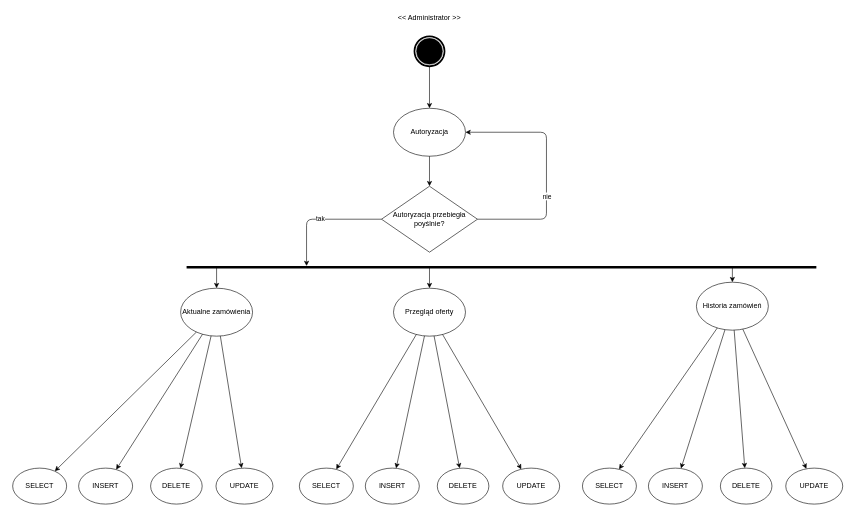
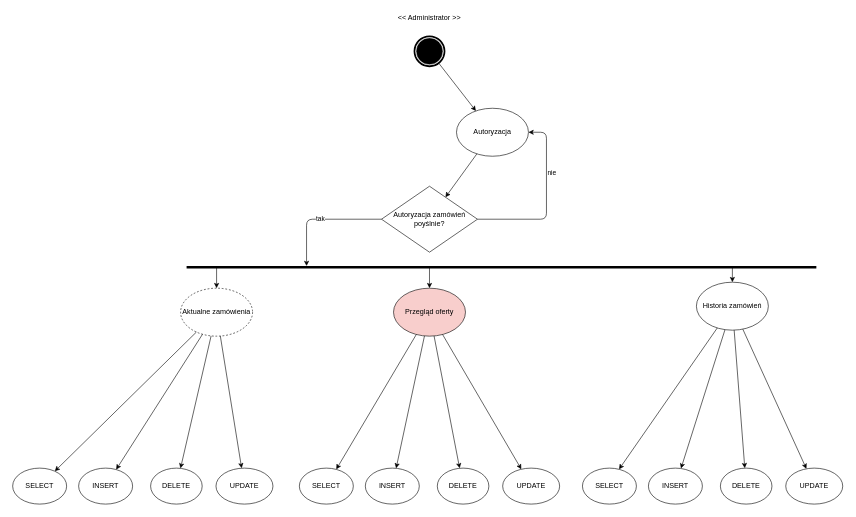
(429, 132) -> (492, 132)
(429, 219) -> (429, 219)
(216, 312) -> (216, 312)
(429, 312) -> (429, 312)
